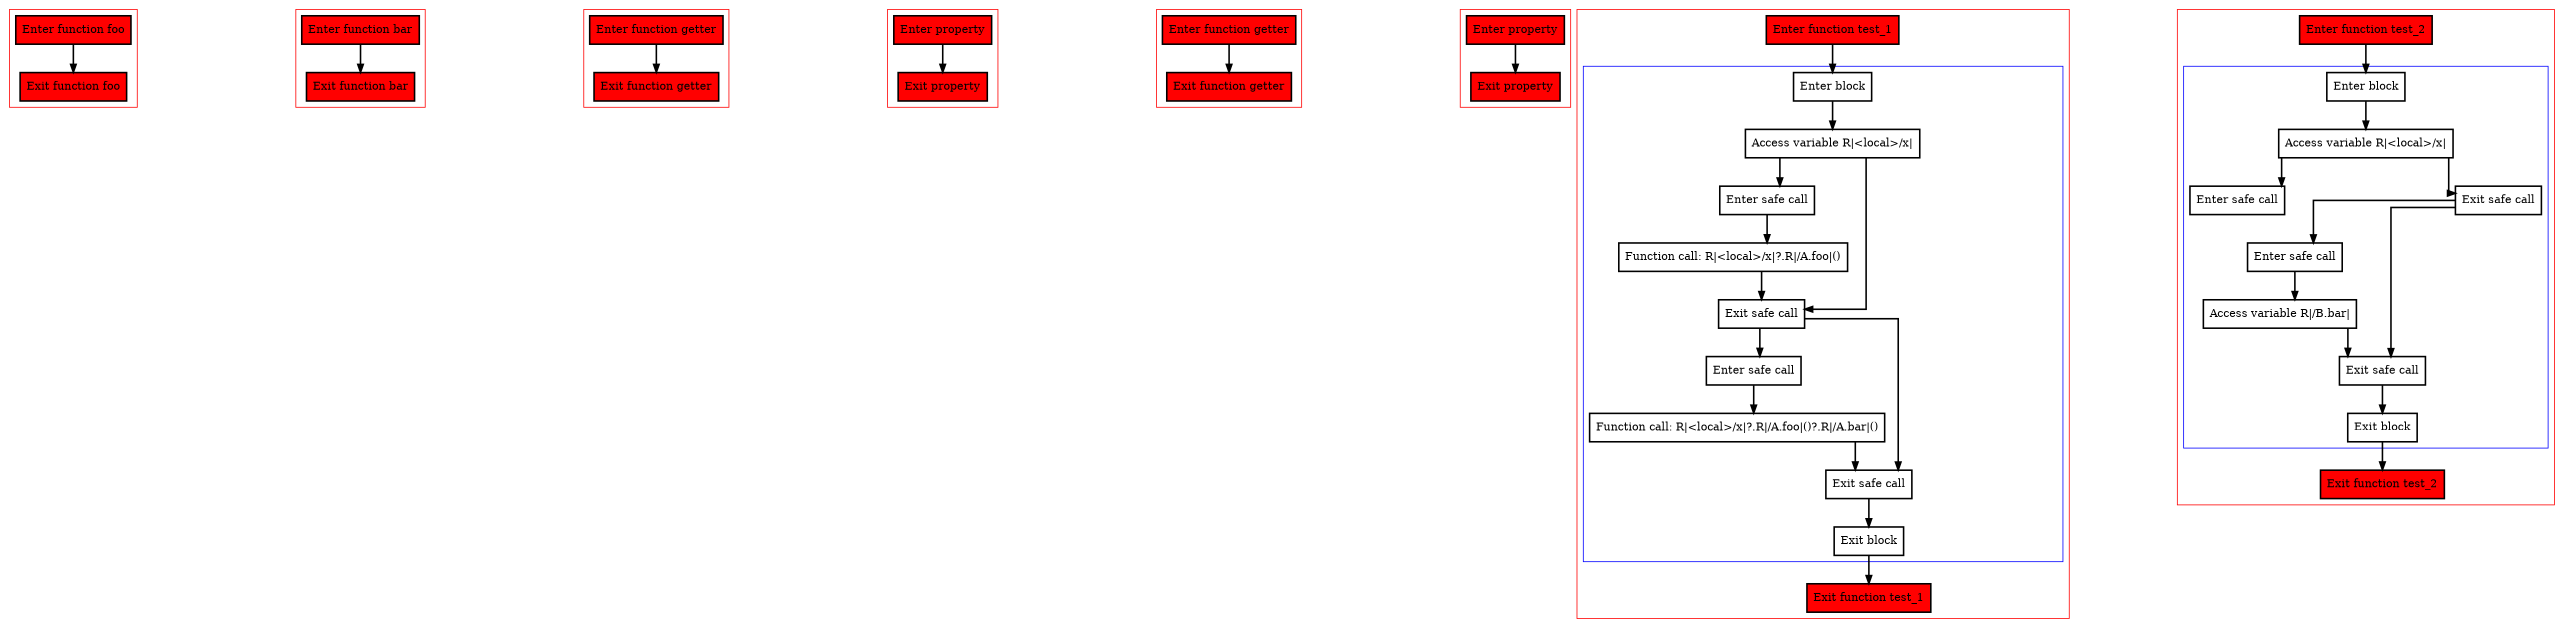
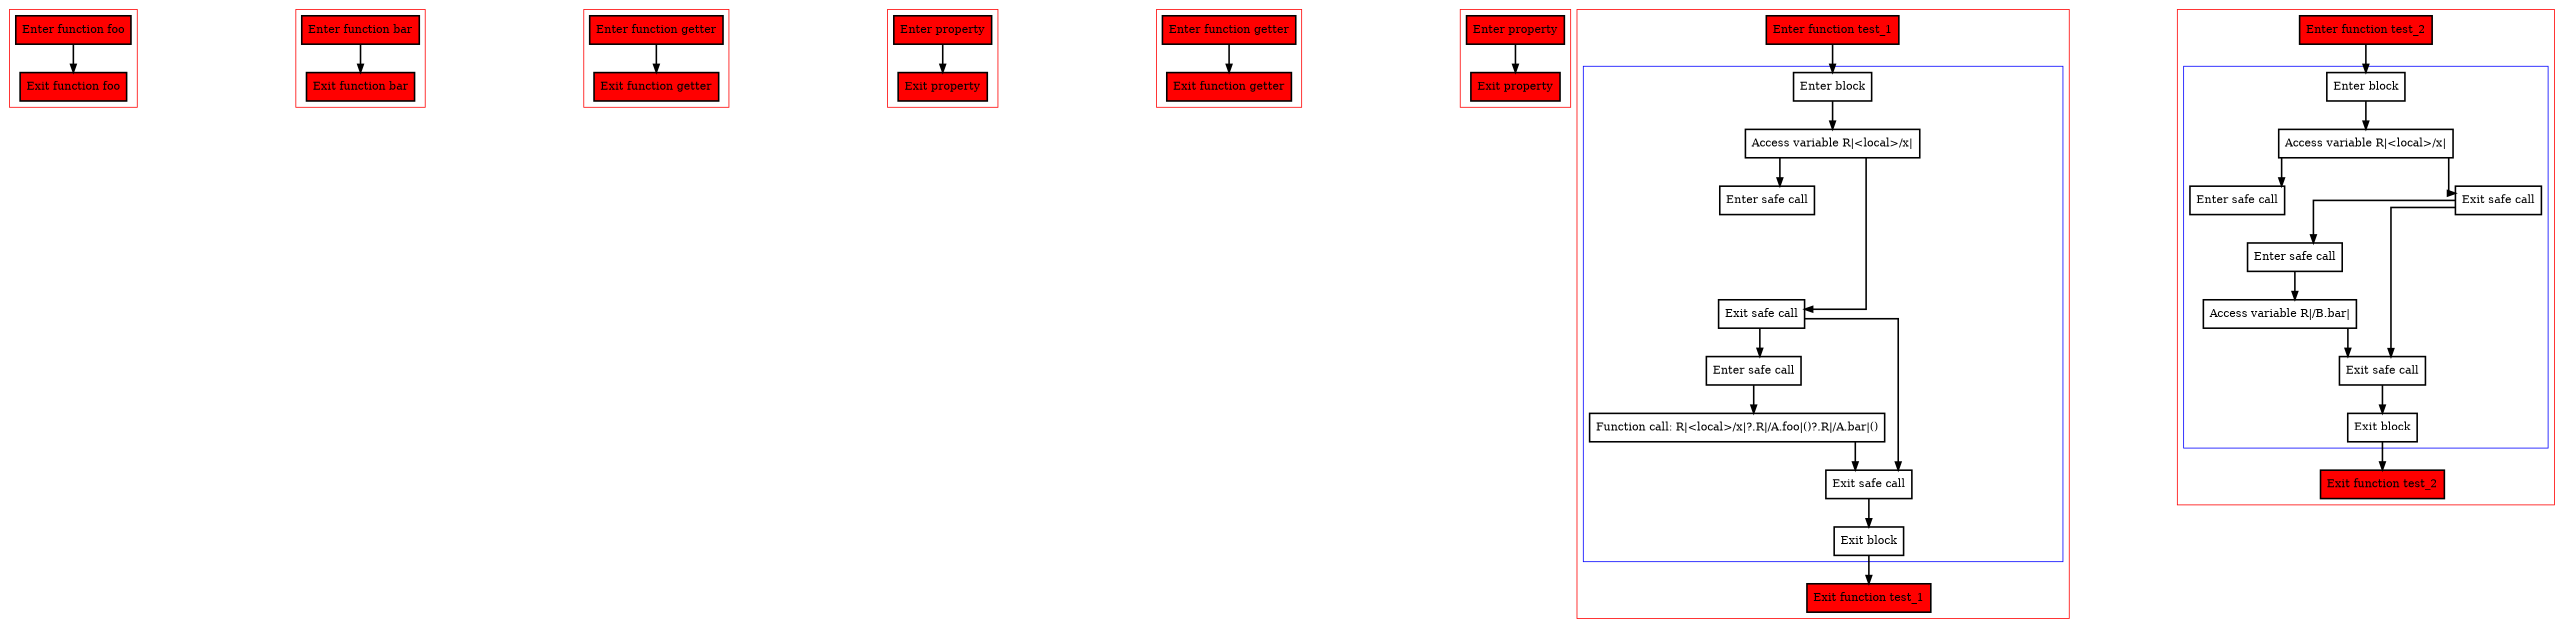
(1733, 257) -> none
